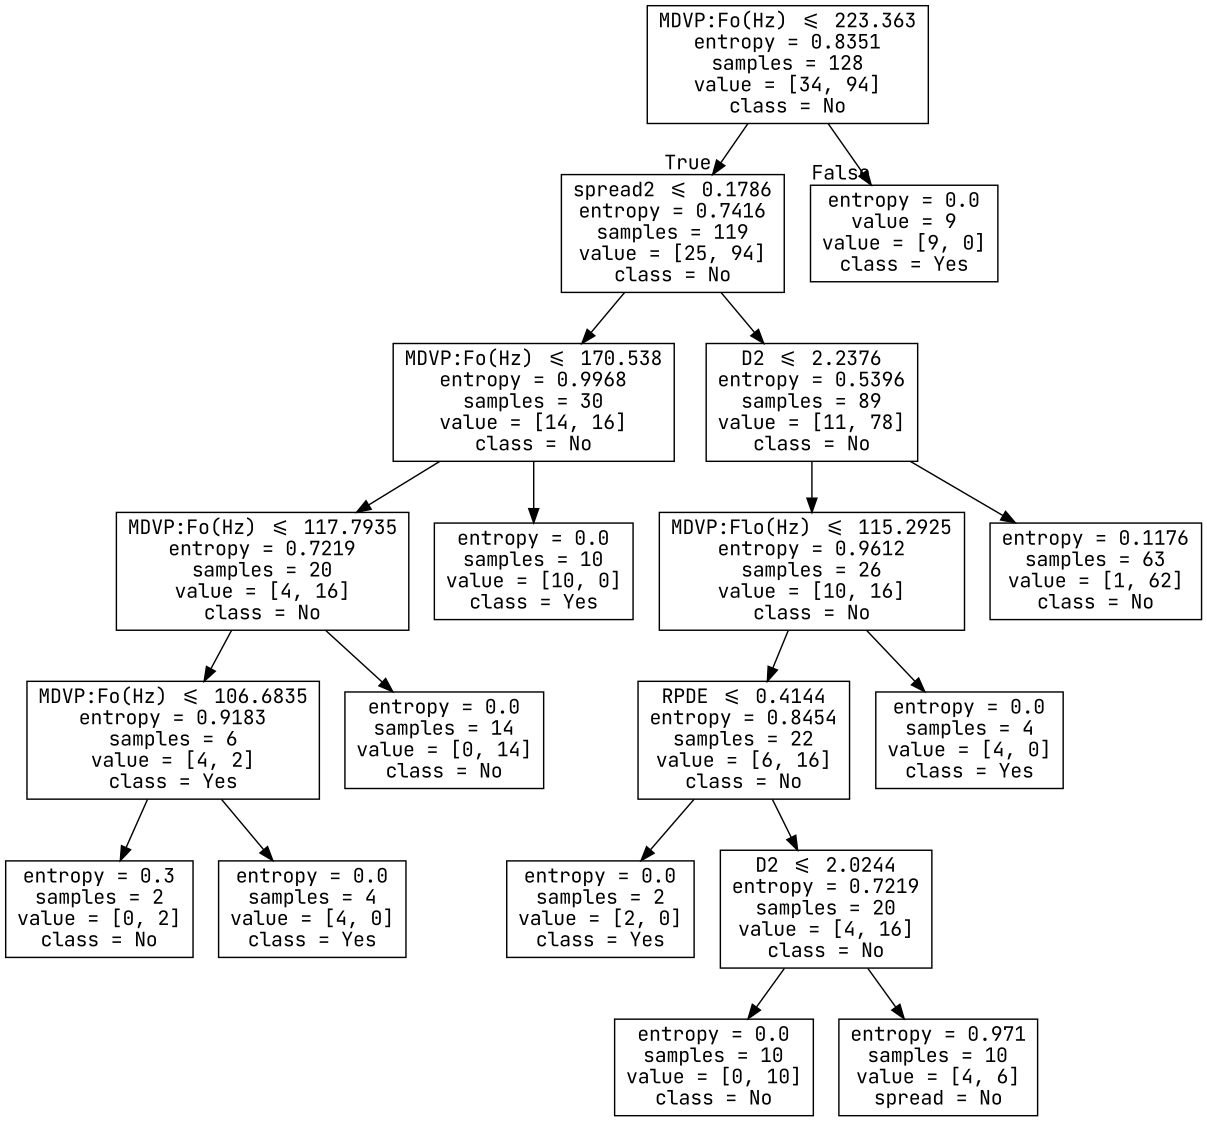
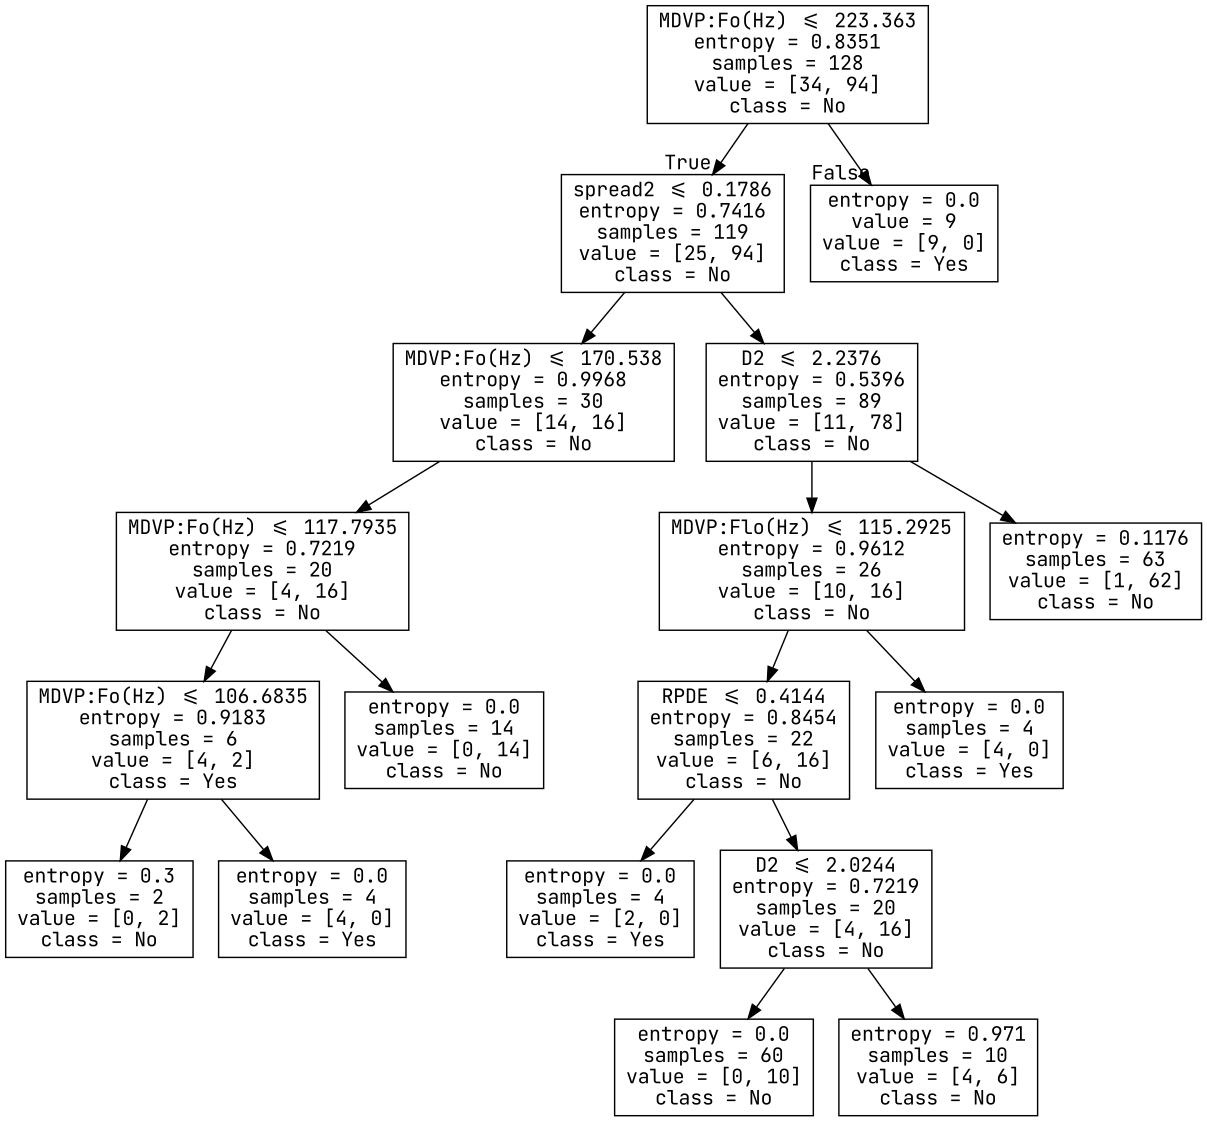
(534, 571) -> none
(600, 909) -> (600, 909)
(714, 1067) -> (714, 1067)
(938, 1067) -> (938, 1067)
